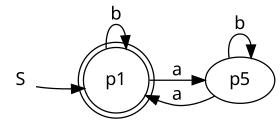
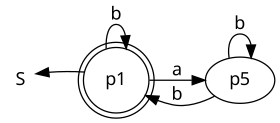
(54, 88) -> (67, 72)
(177, 95) -> (177, 95)
